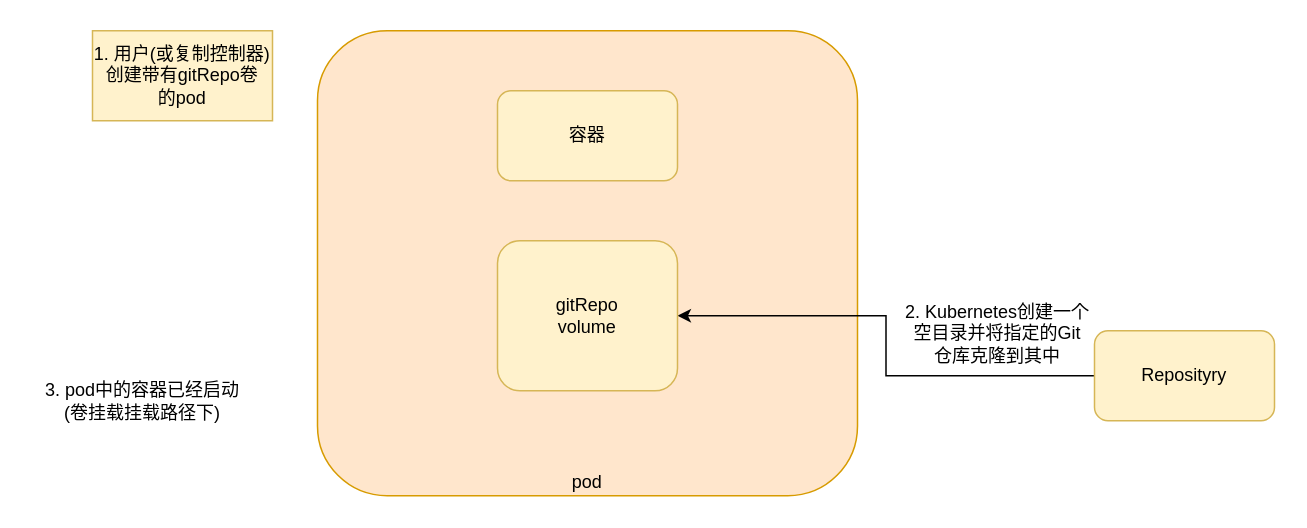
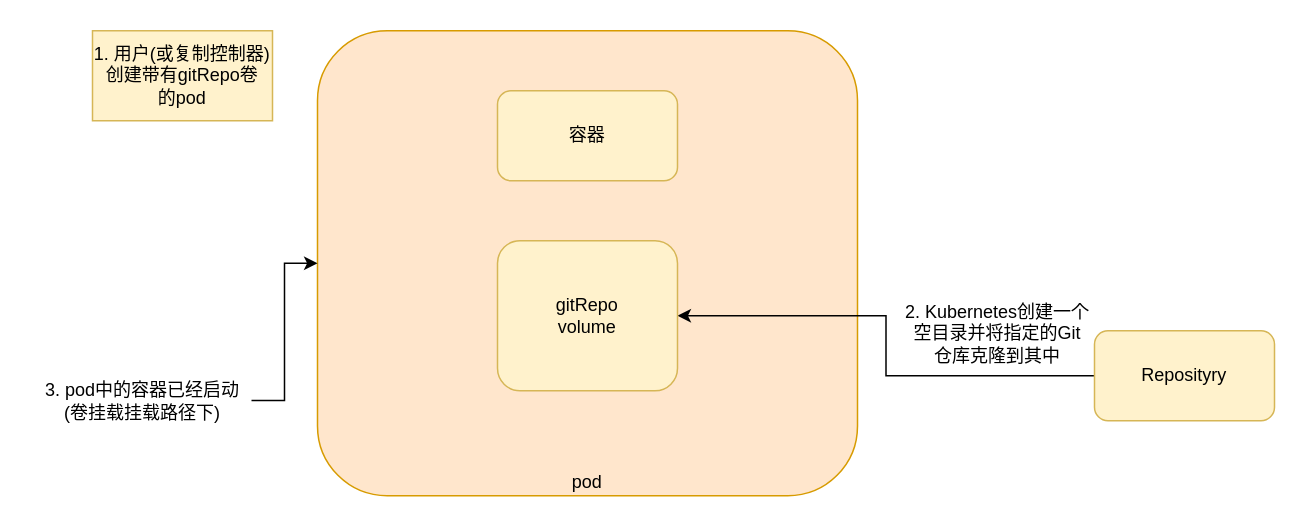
none -> (284, 337)
